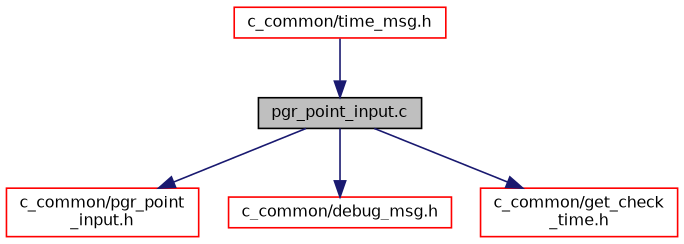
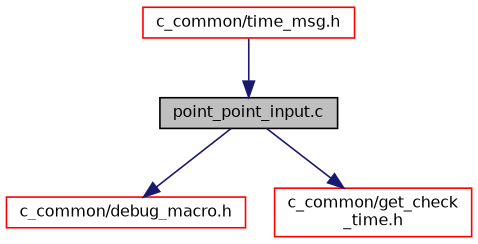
(340, 113) -> (249, 113)
(103, 212) -> none
(340, 212) -> (126, 212)
